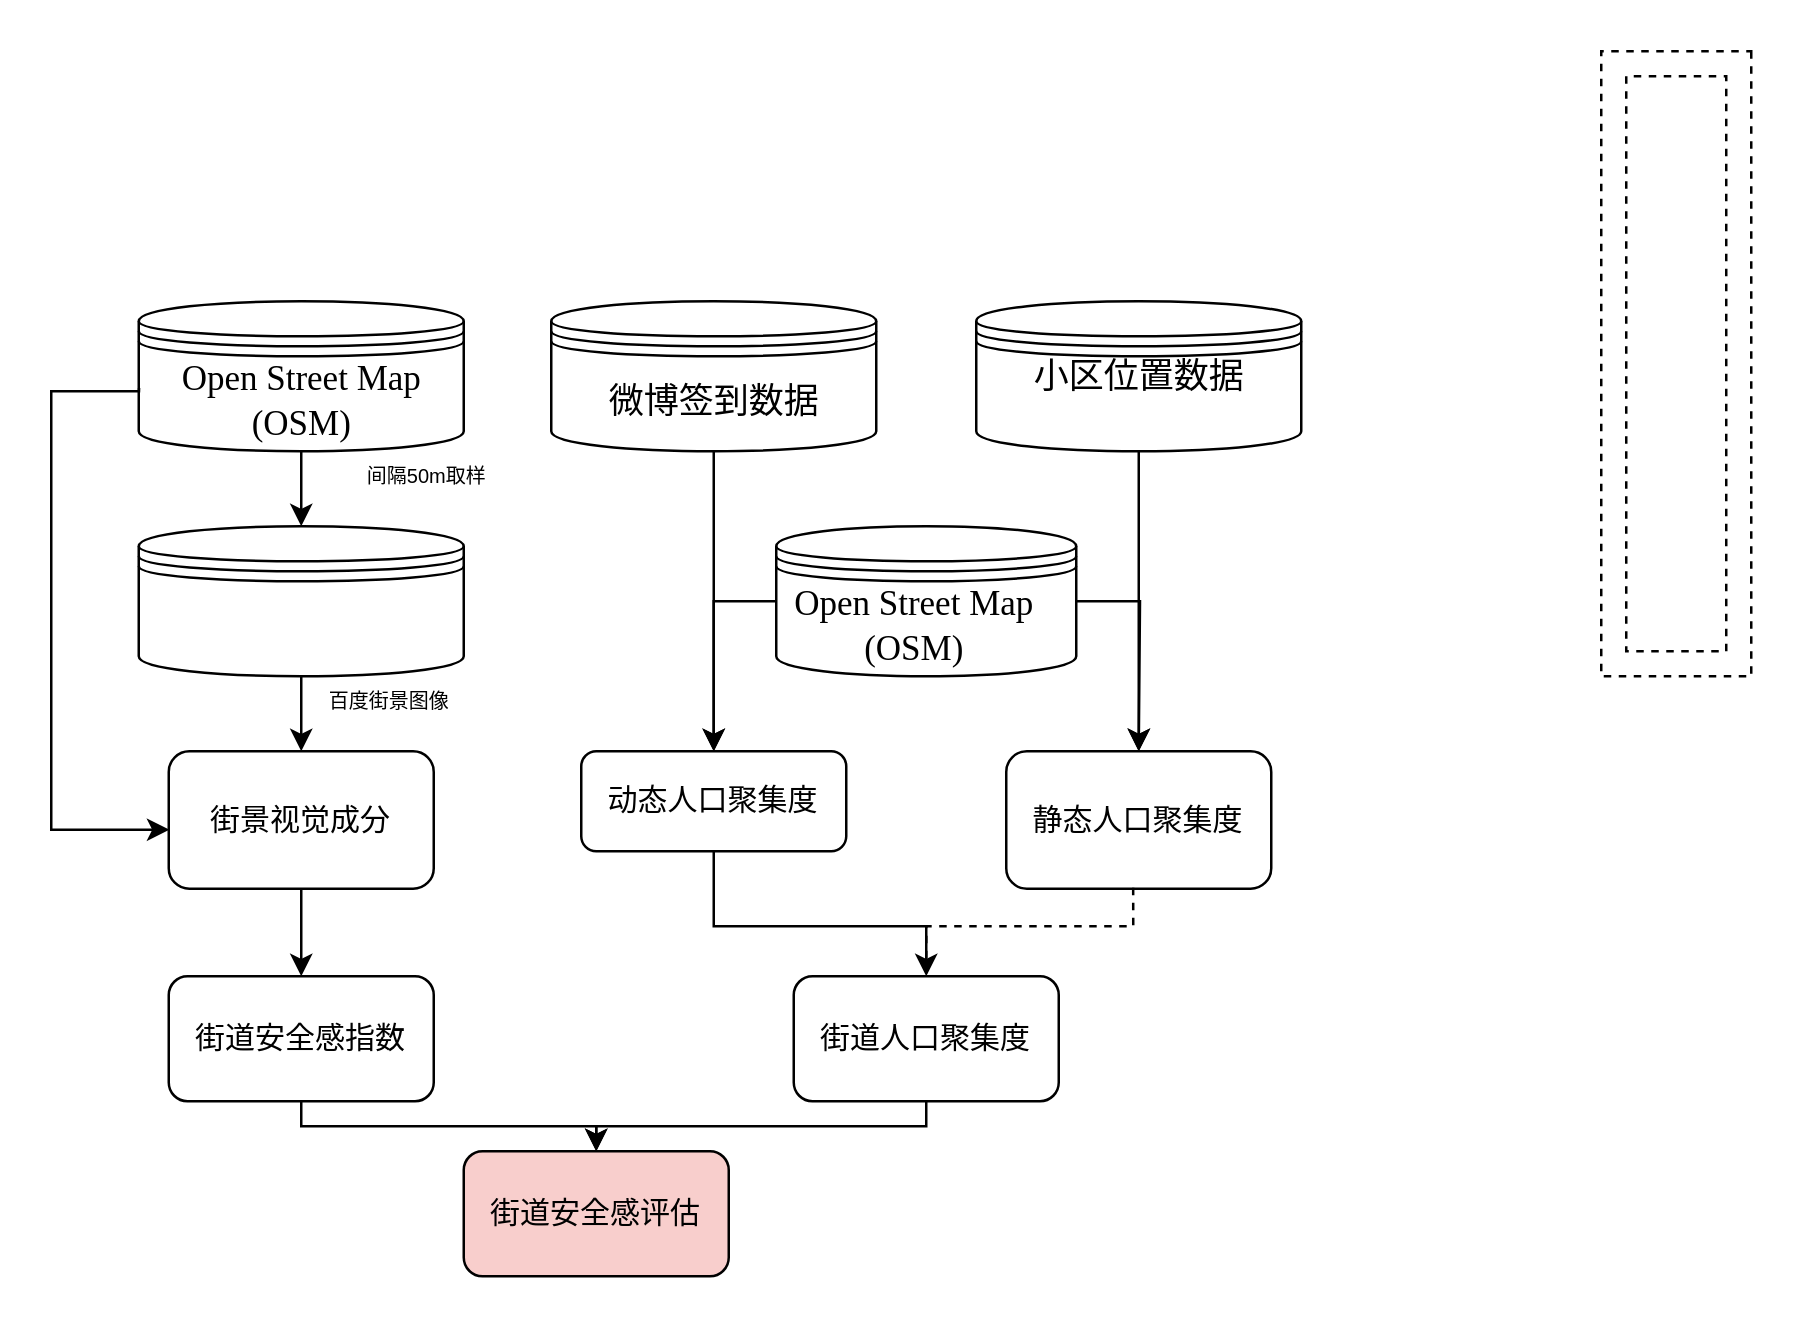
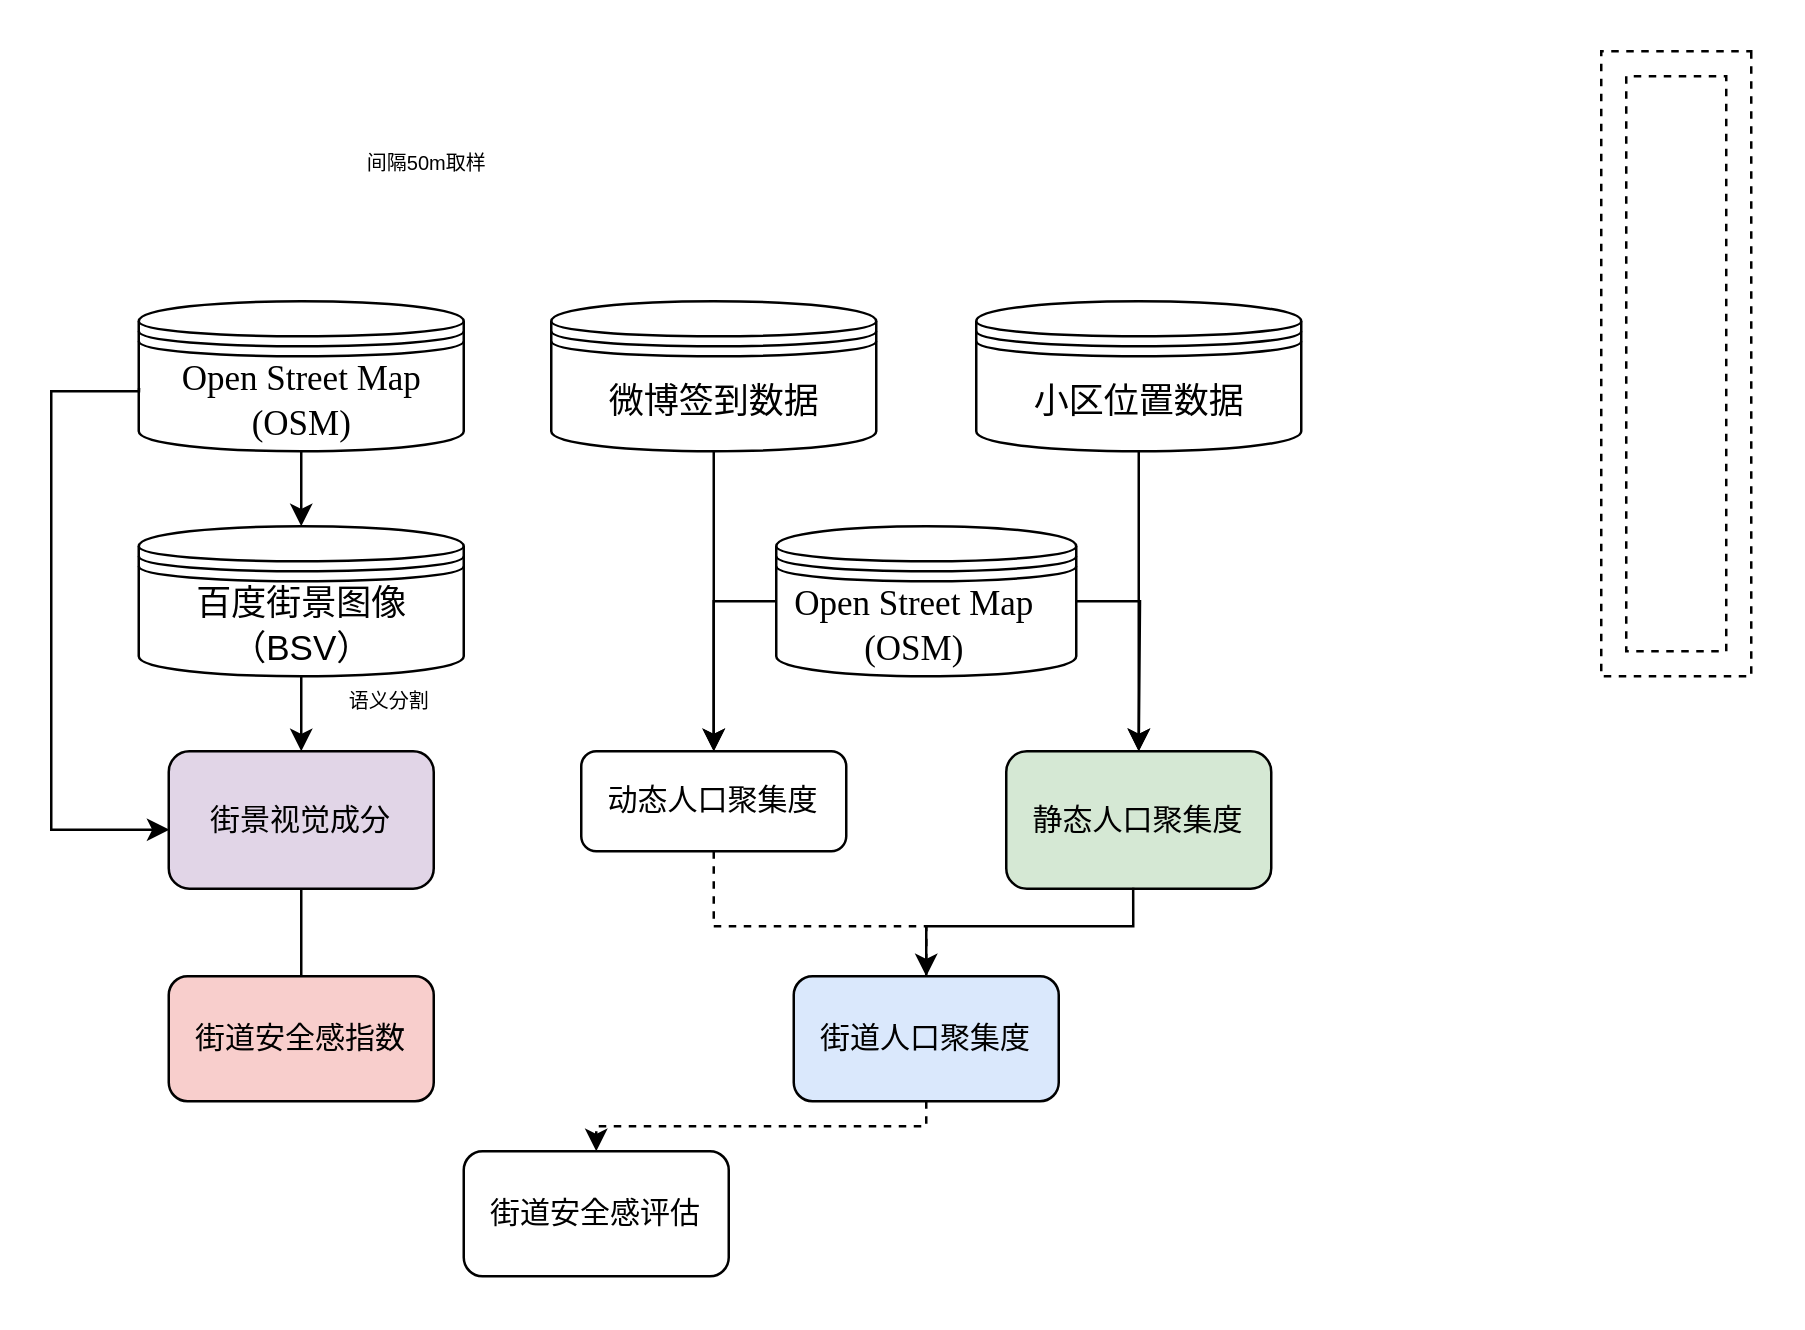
(1139, 376) -> (1139, 401)
(426, 476) -> (426, 164)
none -> (301, 626)
(390, 701) -> (390, 701)
(301, 820) -> (301, 820)
(1139, 820) -> (1139, 820)
(783, 926) -> (783, 926)
(1050, 926) -> (1050, 926)
(301, 958) -> (301, 965)
(301, 1039) -> (301, 1039)
(926, 1039) -> (926, 1039)
(434, 1126) -> none
(775, 1126) -> (775, 1126)
(596, 1214) -> (596, 1214)
